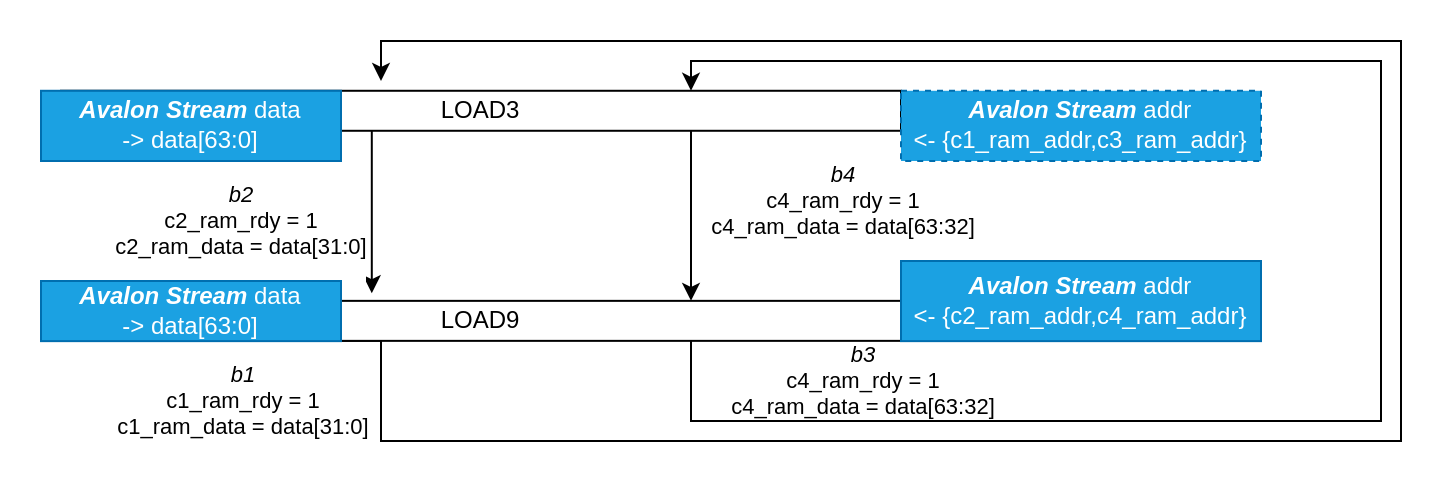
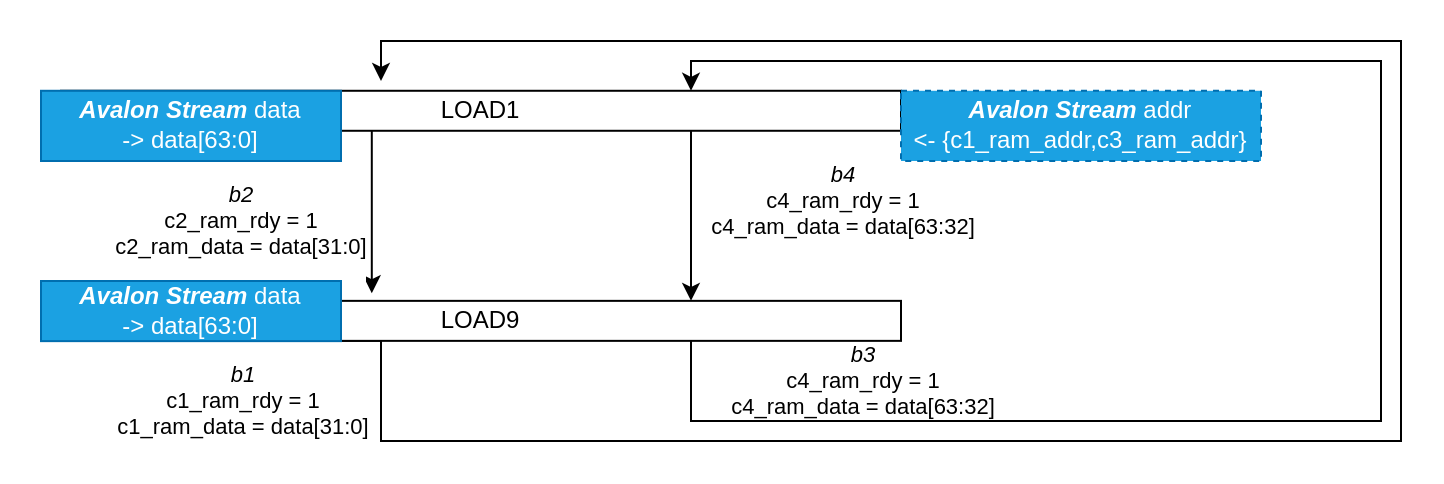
(481, 111) -> (481, 111)
(1081, 301) -> none
